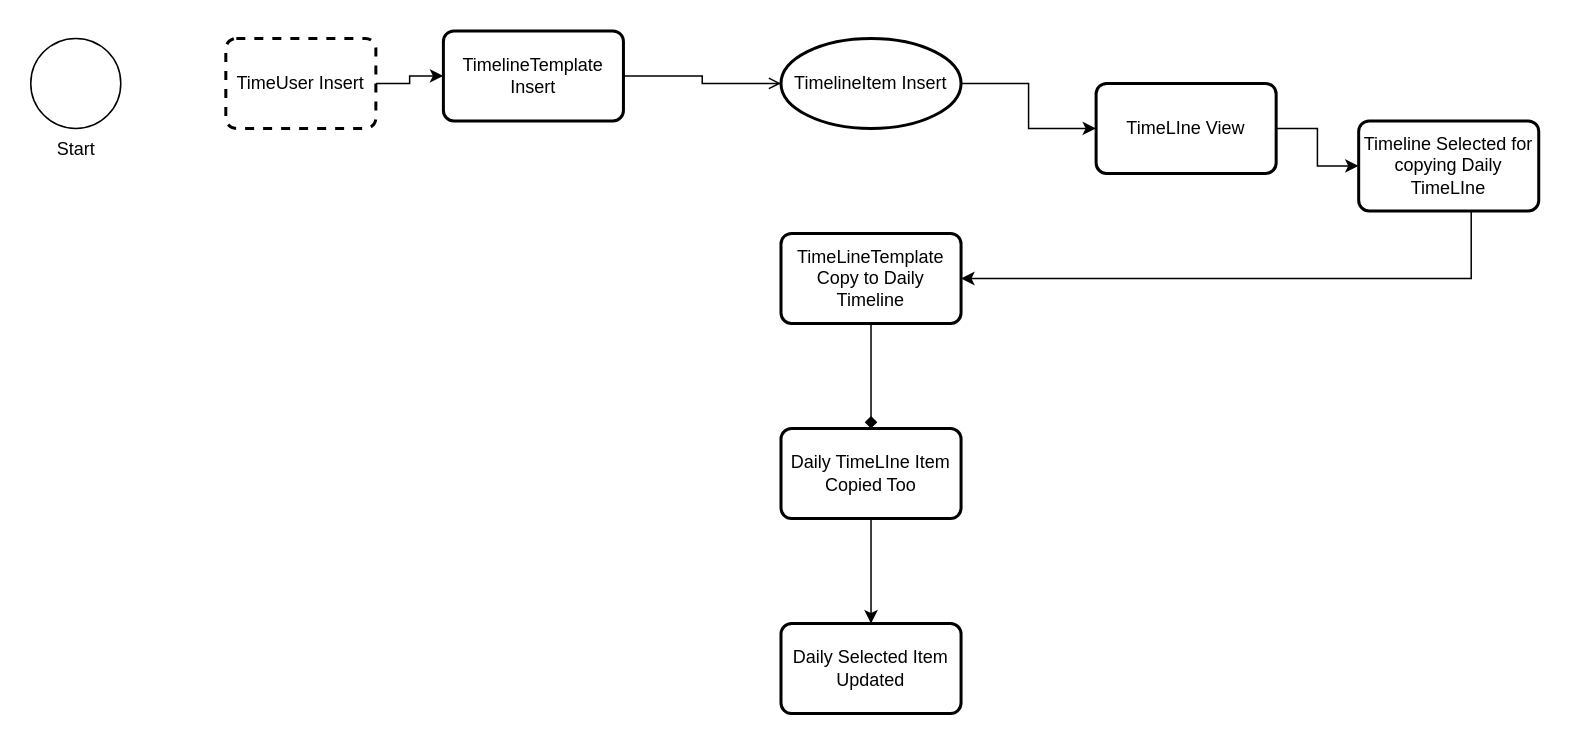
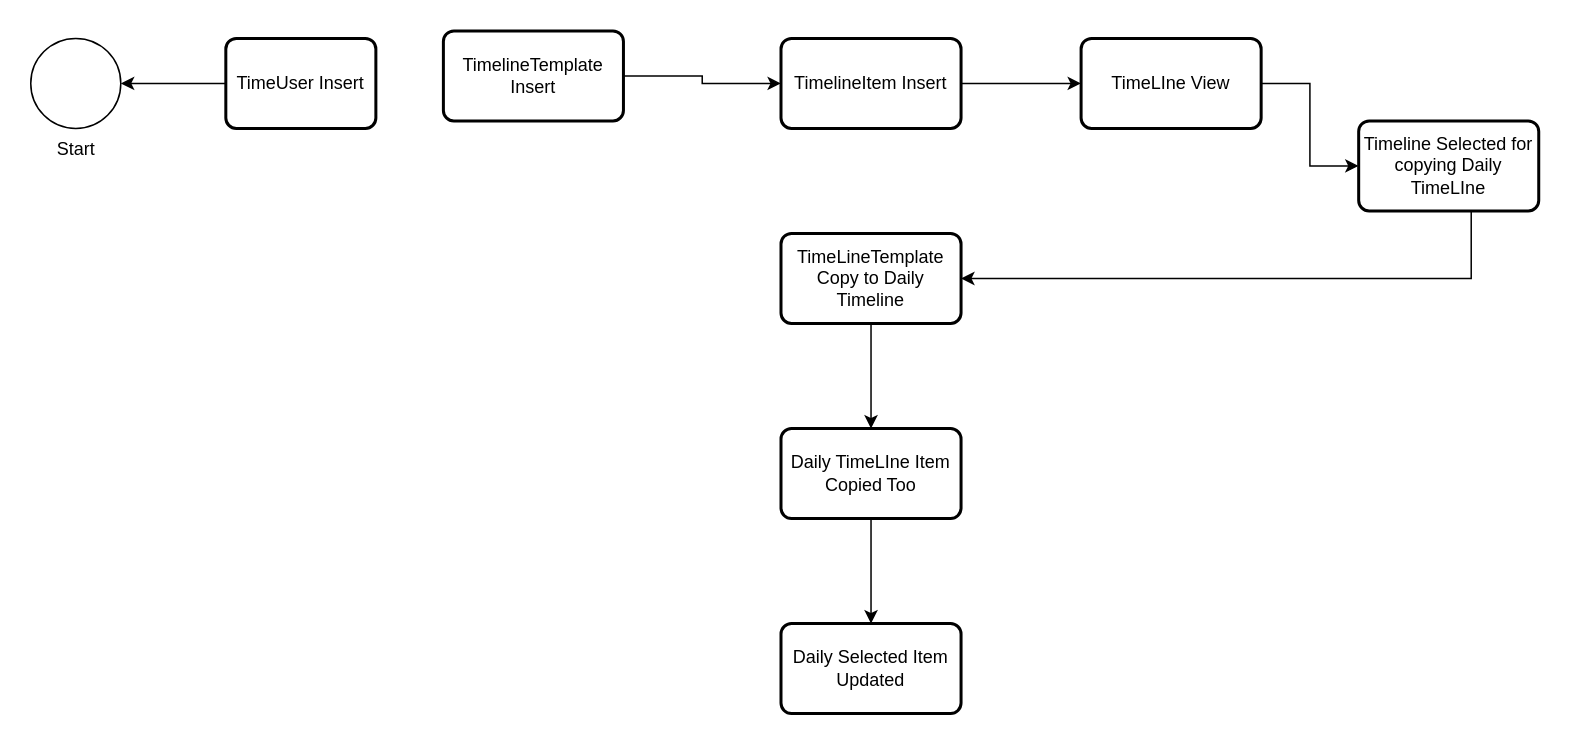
(301, 83) -> (301, 83)
(408, 83) -> (179, 83)
(772, 83) -> (769, 83)
(871, 83) -> (871, 83)
(1186, 128) -> (1171, 83)
(871, 416) -> (871, 417)
